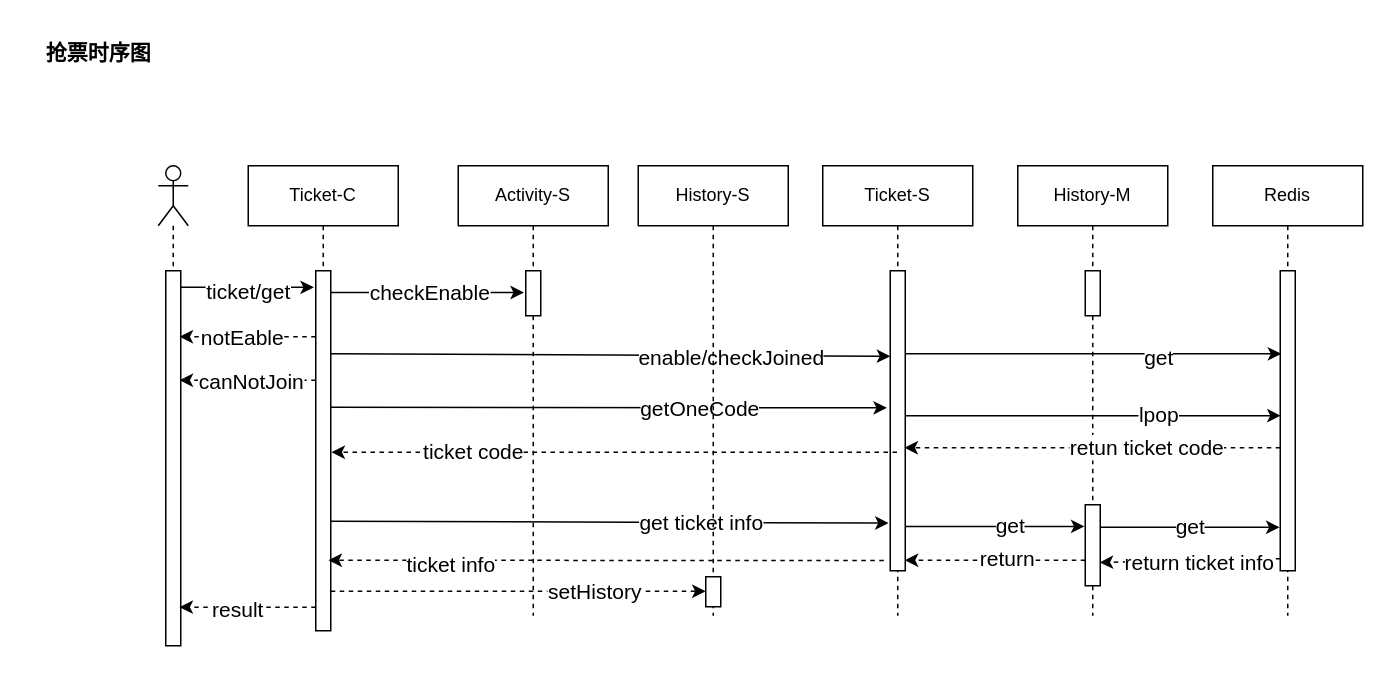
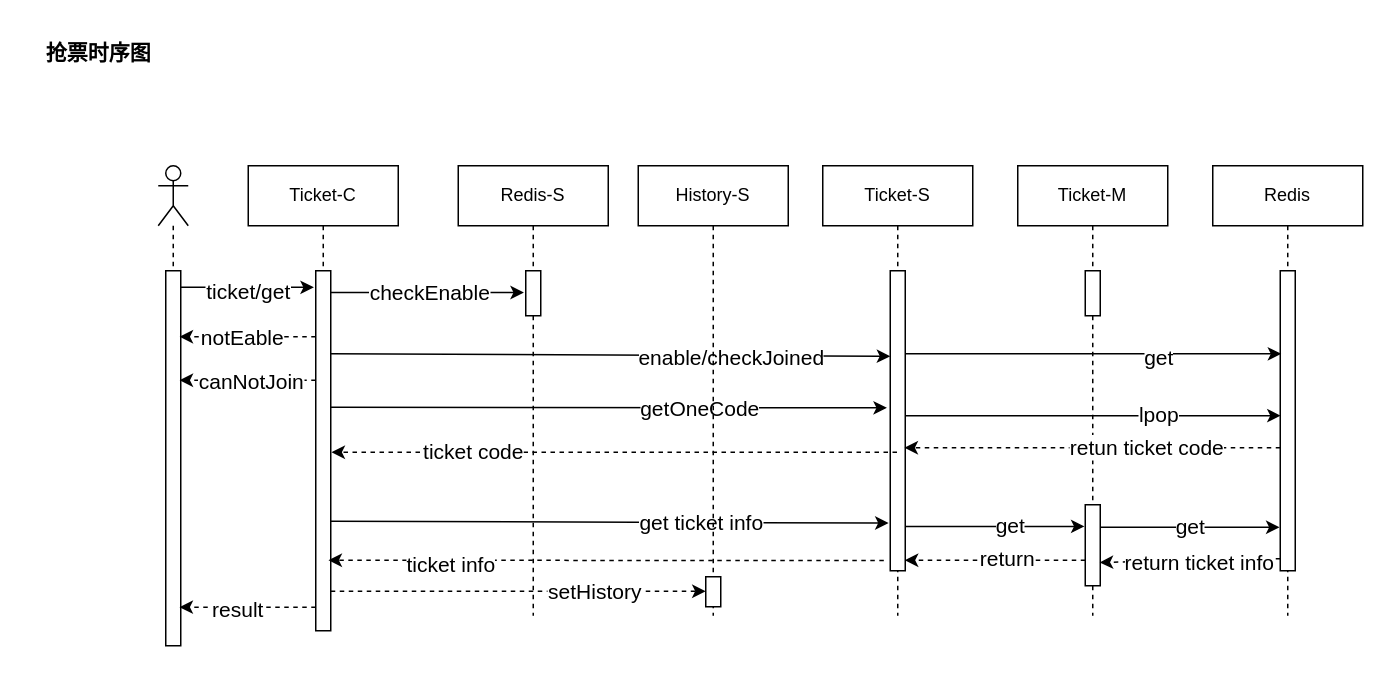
(533, 196) -> (533, 196)
(1093, 196) -> (1093, 196)
